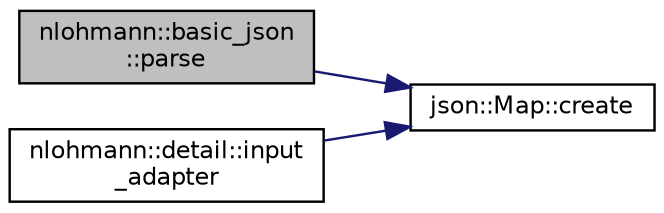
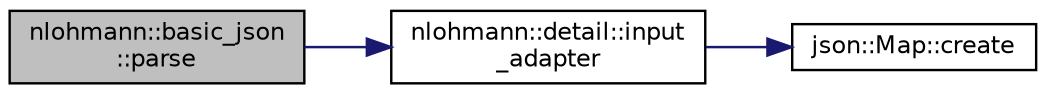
(351, 77) -> (336, 47)
